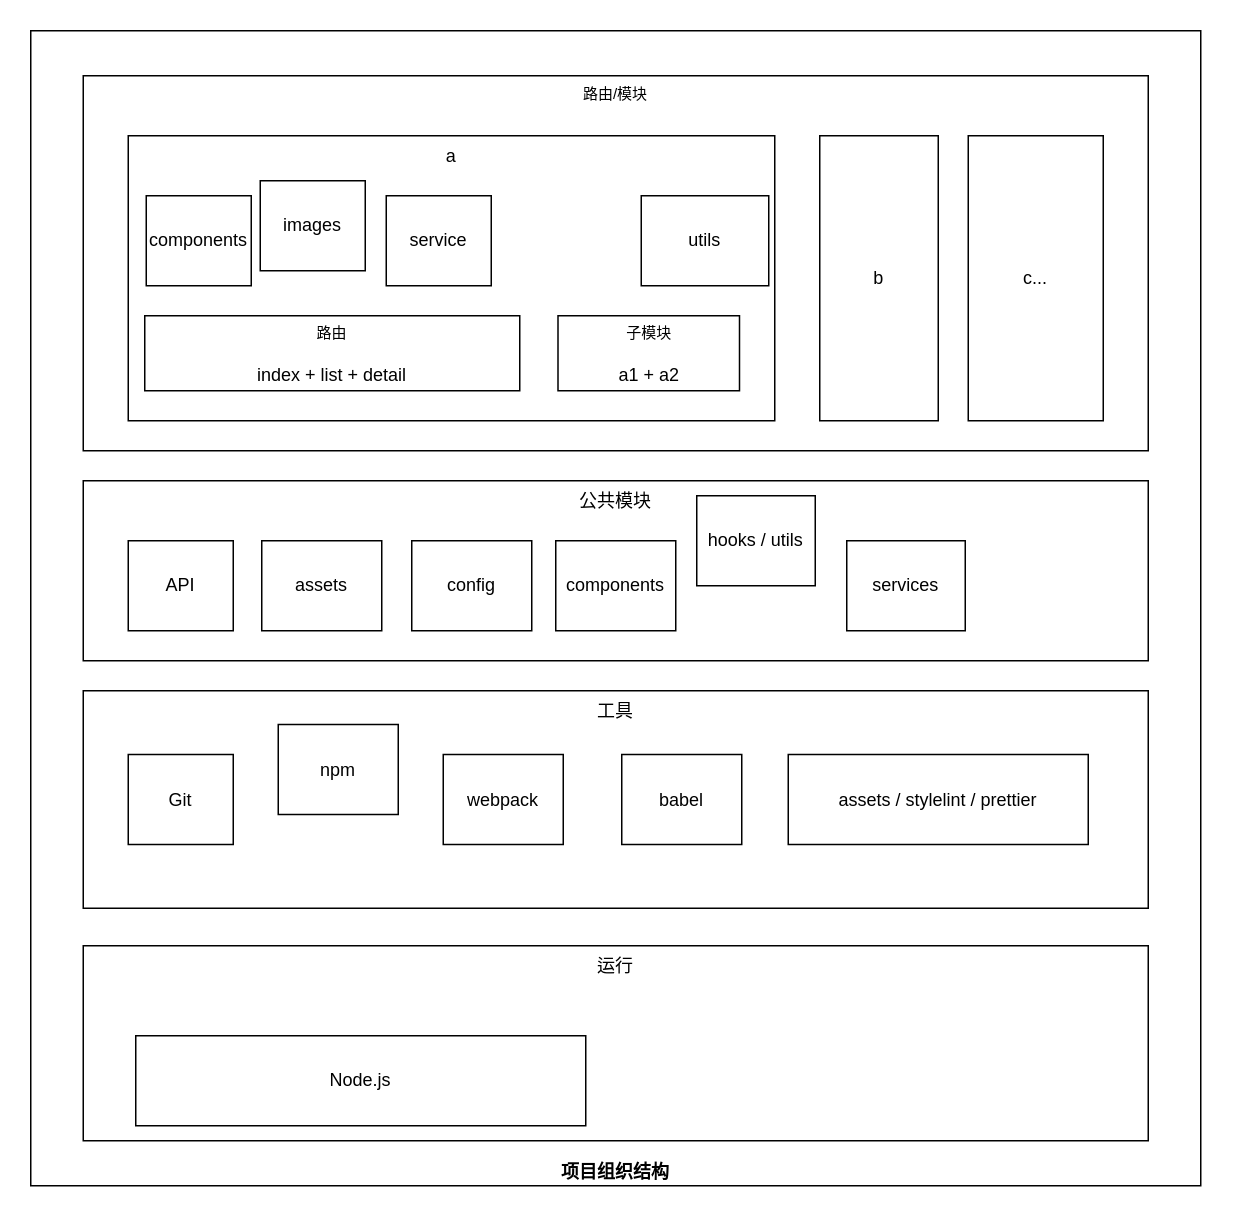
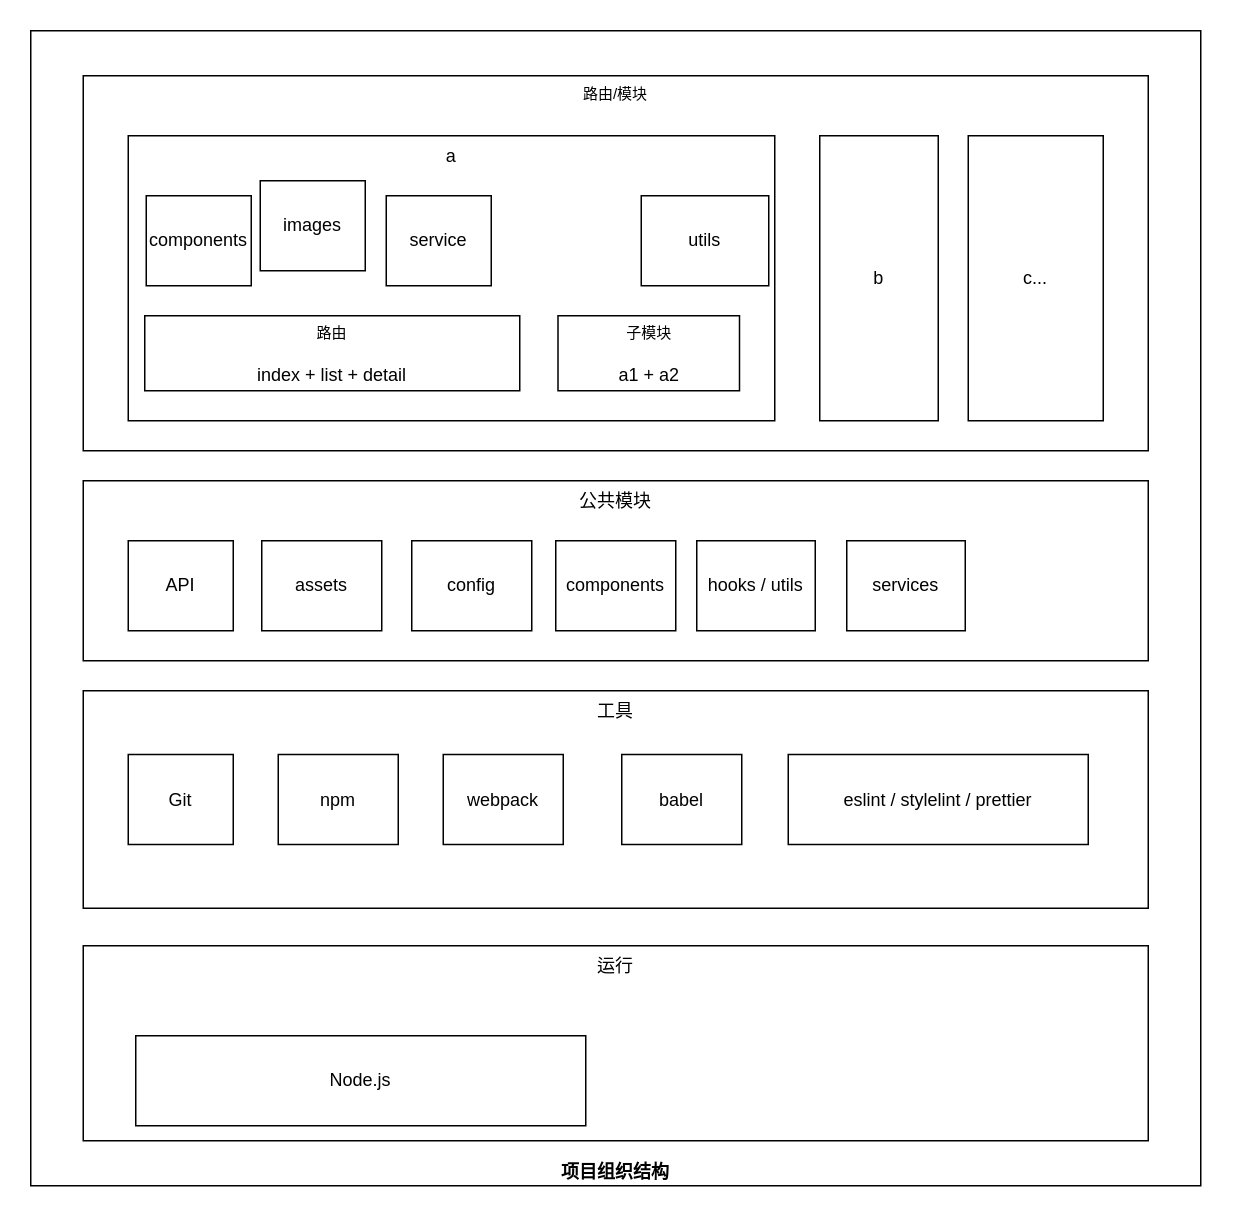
(756, 541) -> (756, 586)
(338, 770) -> (338, 800)
(938, 800) -> (938, 800)
